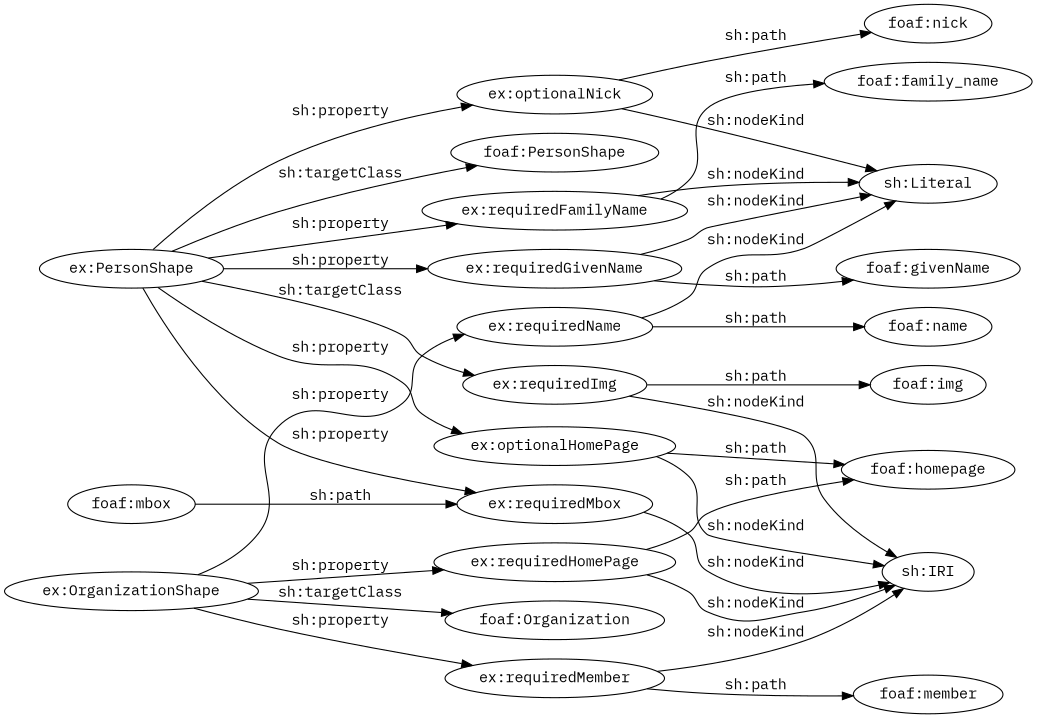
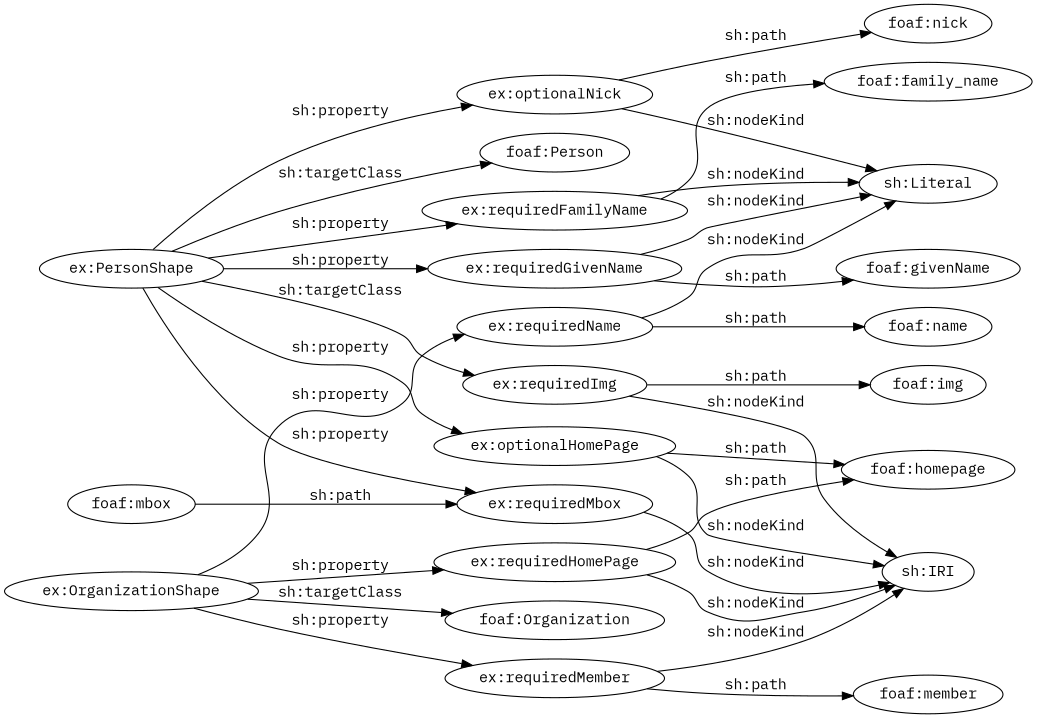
(555, 153) -> (555, 153)
